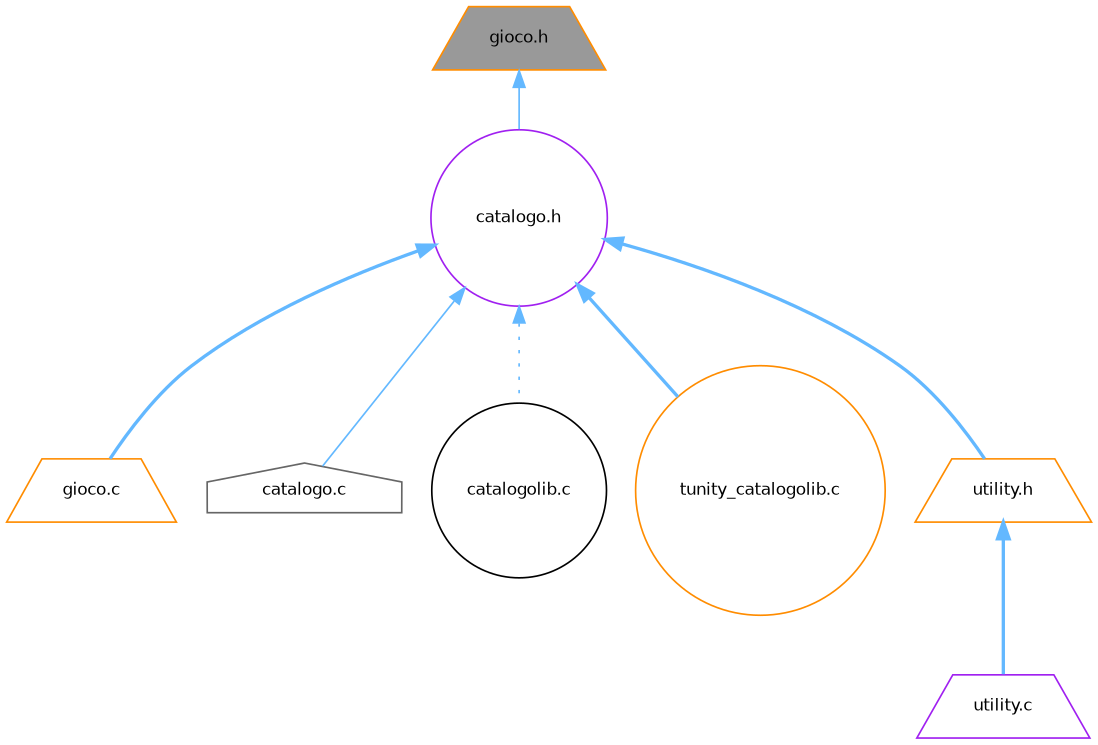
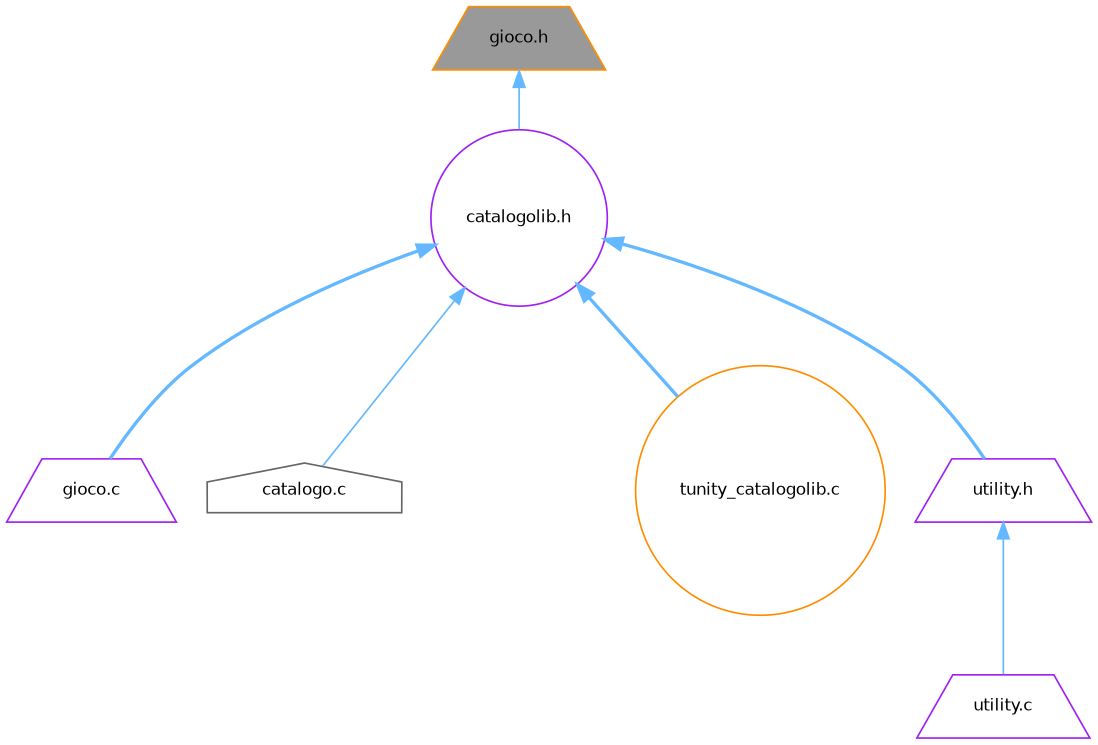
(519, 218) -> (519, 218)
(92, 490) -> (92, 490)
(519, 490) -> none
(1003, 490) -> (1003, 490)
(1003, 607) -> (1003, 607)
